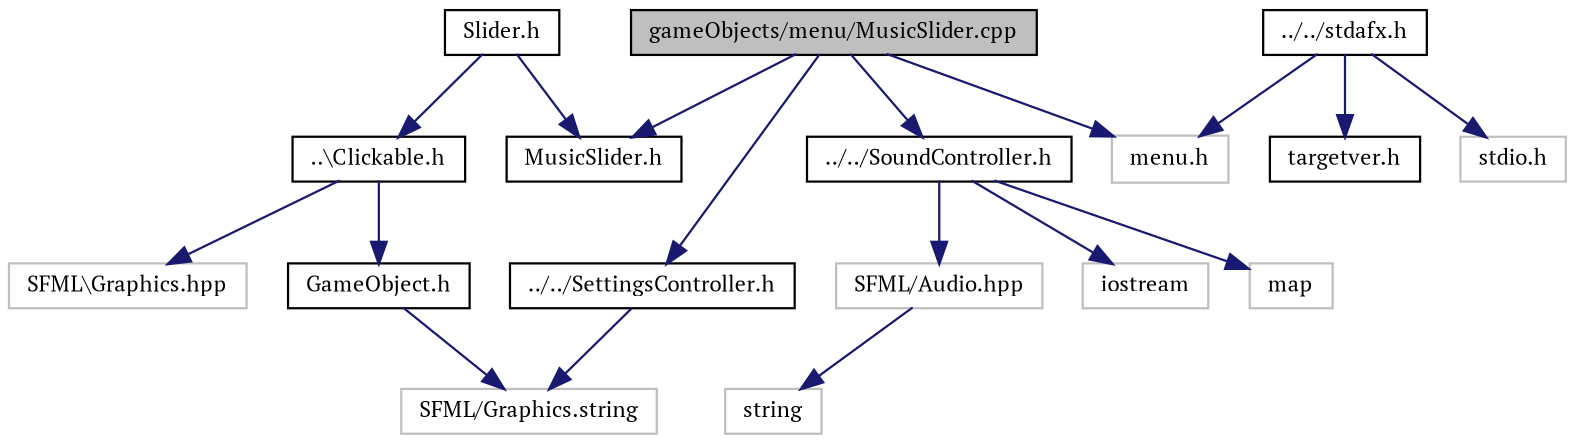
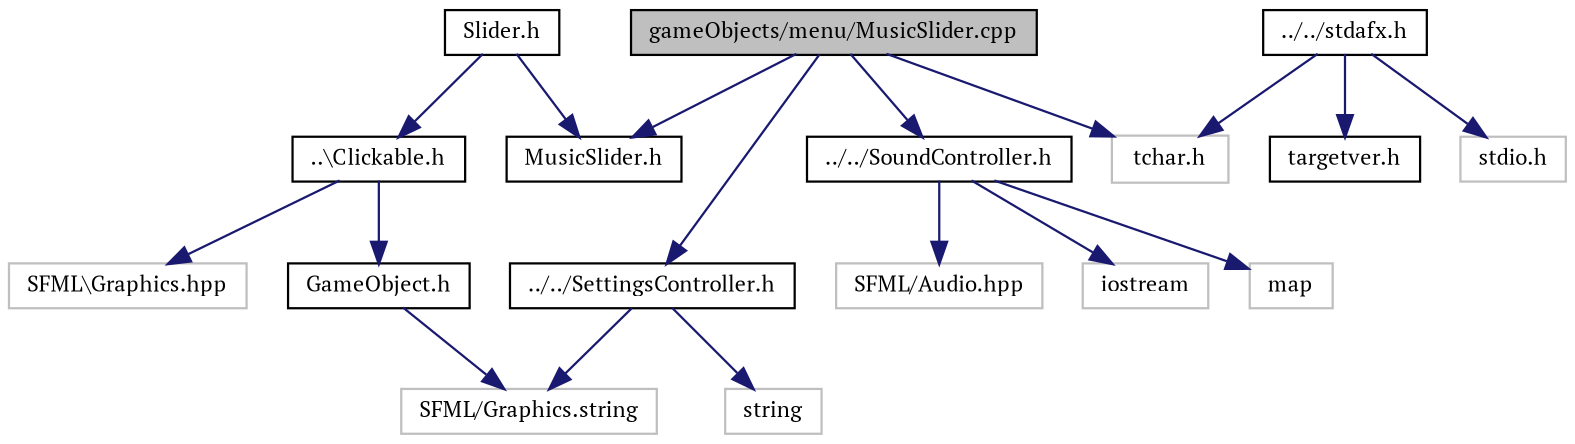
(1170, 159) -> (1170, 159)
(866, 342) -> (705, 341)
